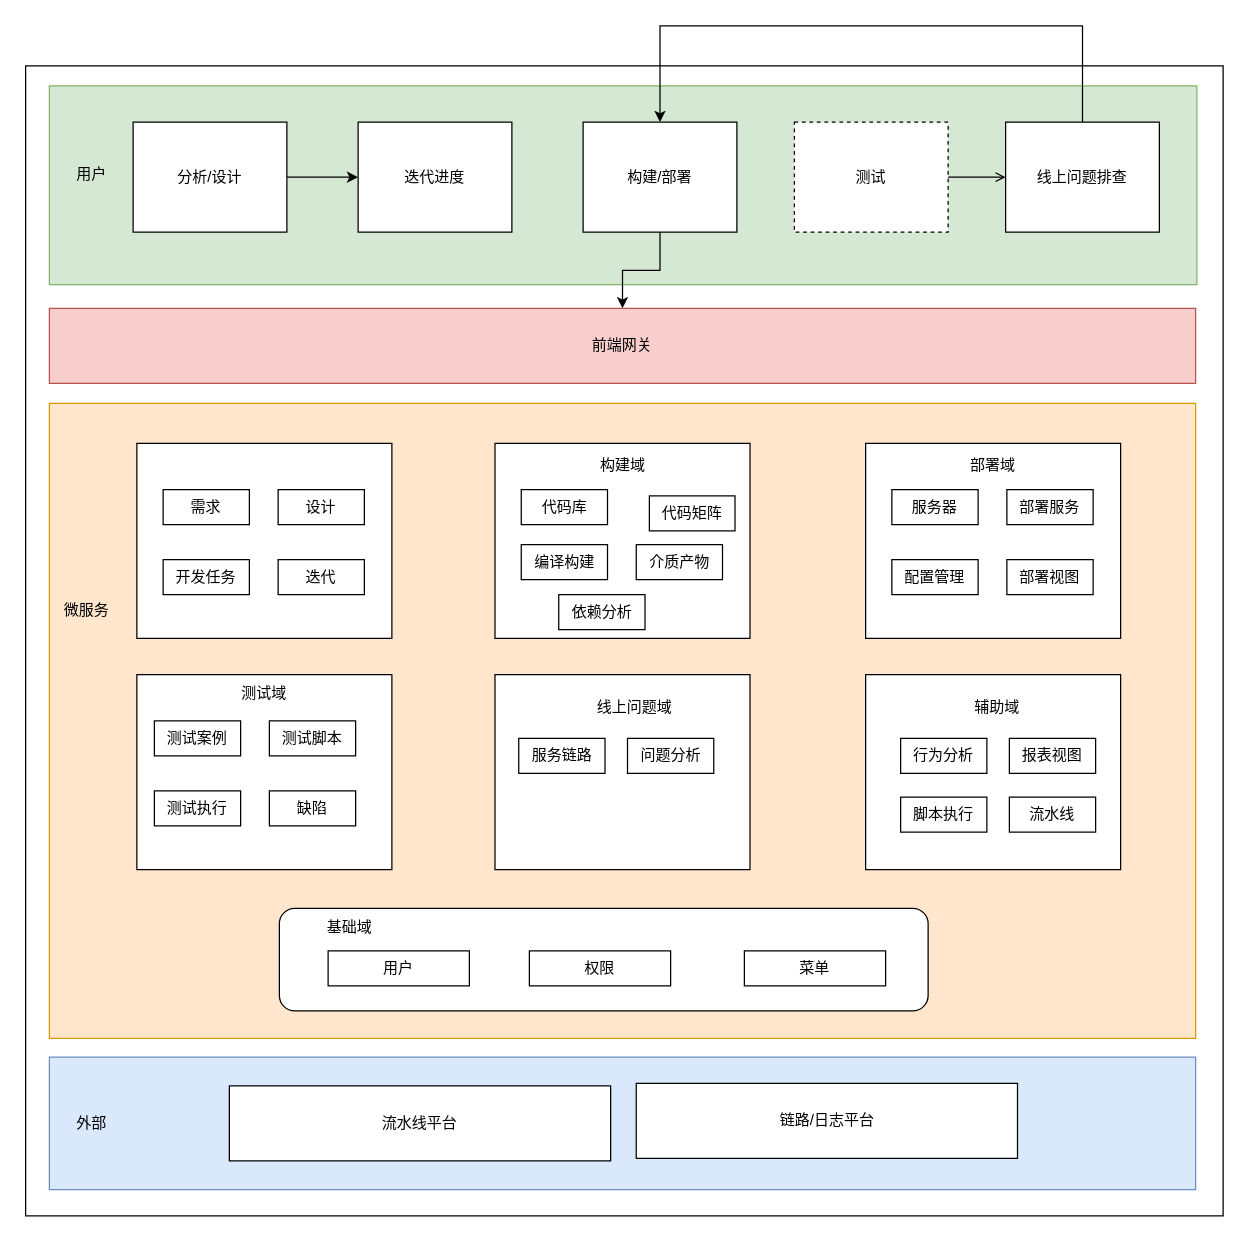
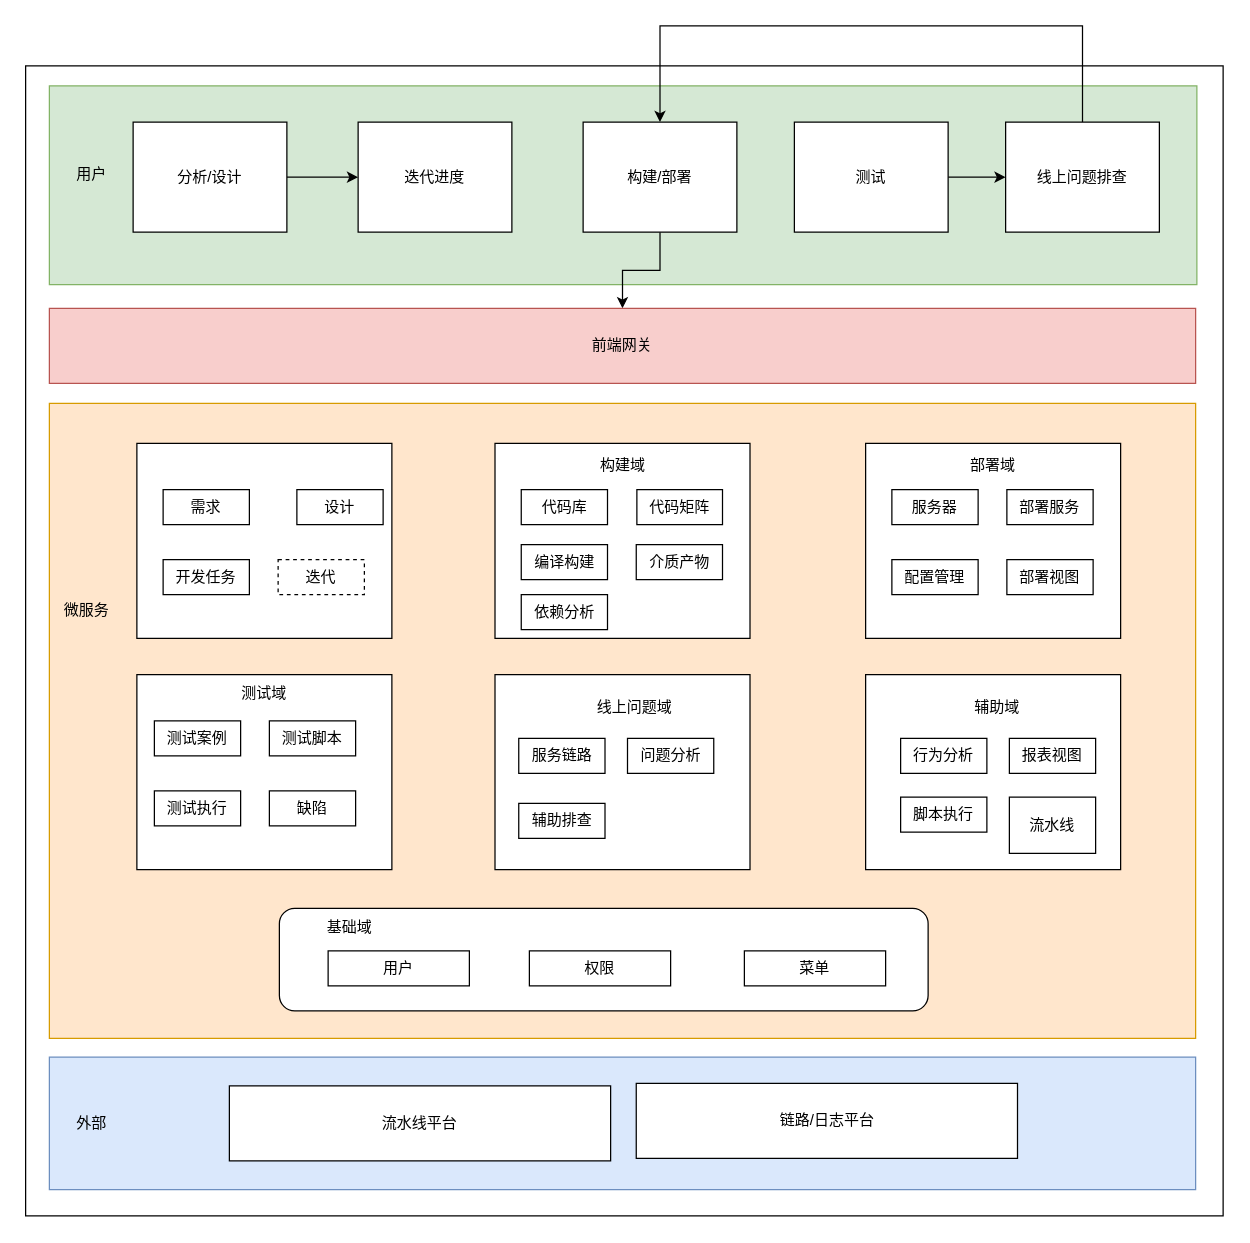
(871, 177) -> (871, 177)
(997, 177) -> (996, 177)
(321, 507) -> (340, 507)
(692, 513) -> (680, 507)
(321, 577) -> (321, 577)
(602, 612) -> (564, 612)
(1053, 814) -> (1053, 825)
none -> (562, 821)
